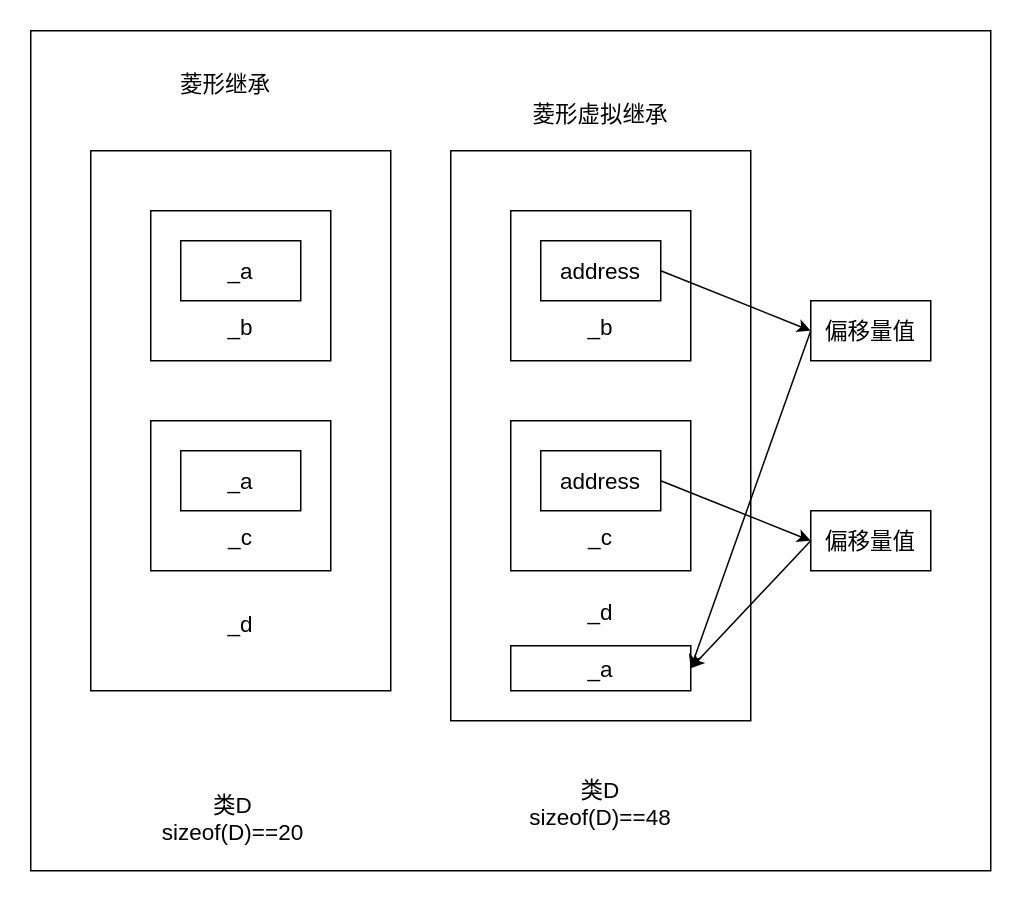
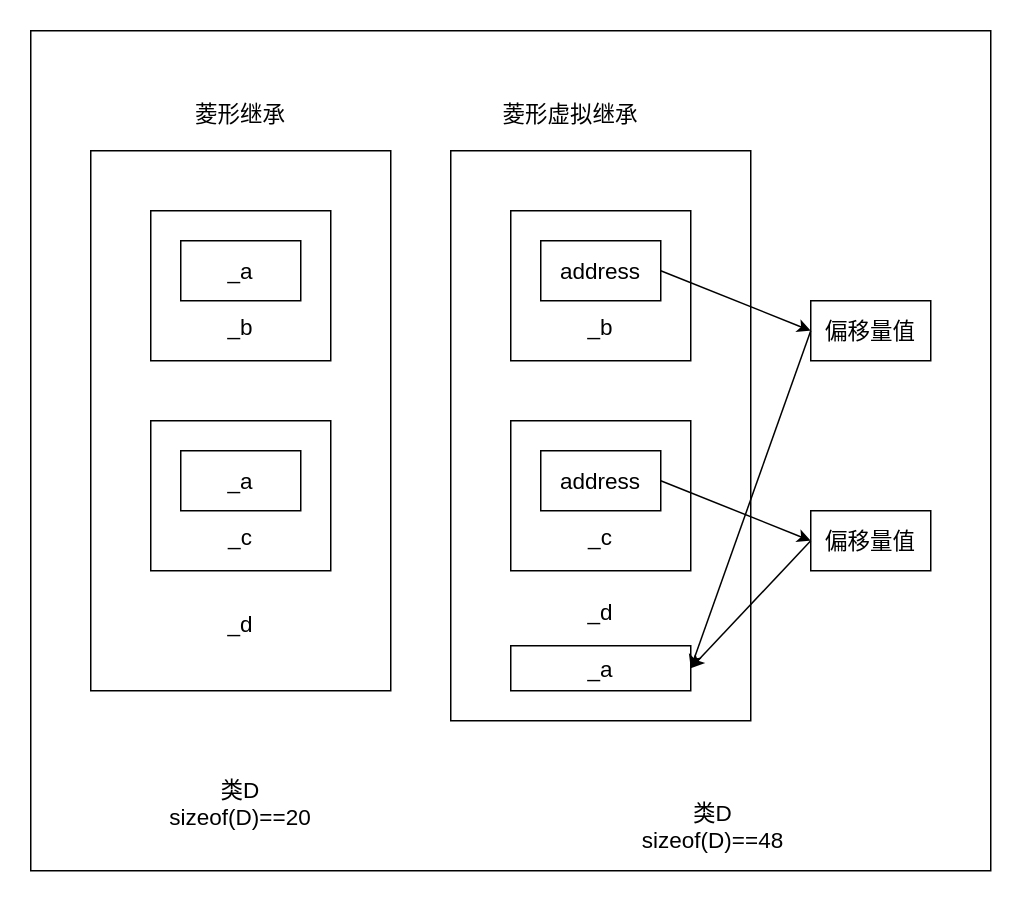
(226, 83) -> (241, 113)
(601, 113) -> (571, 113)
(601, 803) -> (713, 826)
(233, 818) -> (241, 803)
